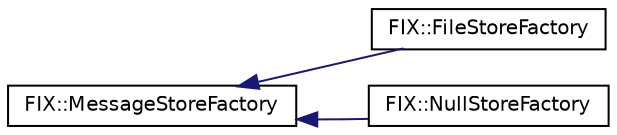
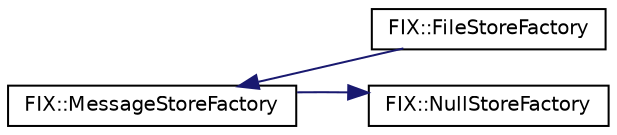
(343, 119) -> (323, 92)
